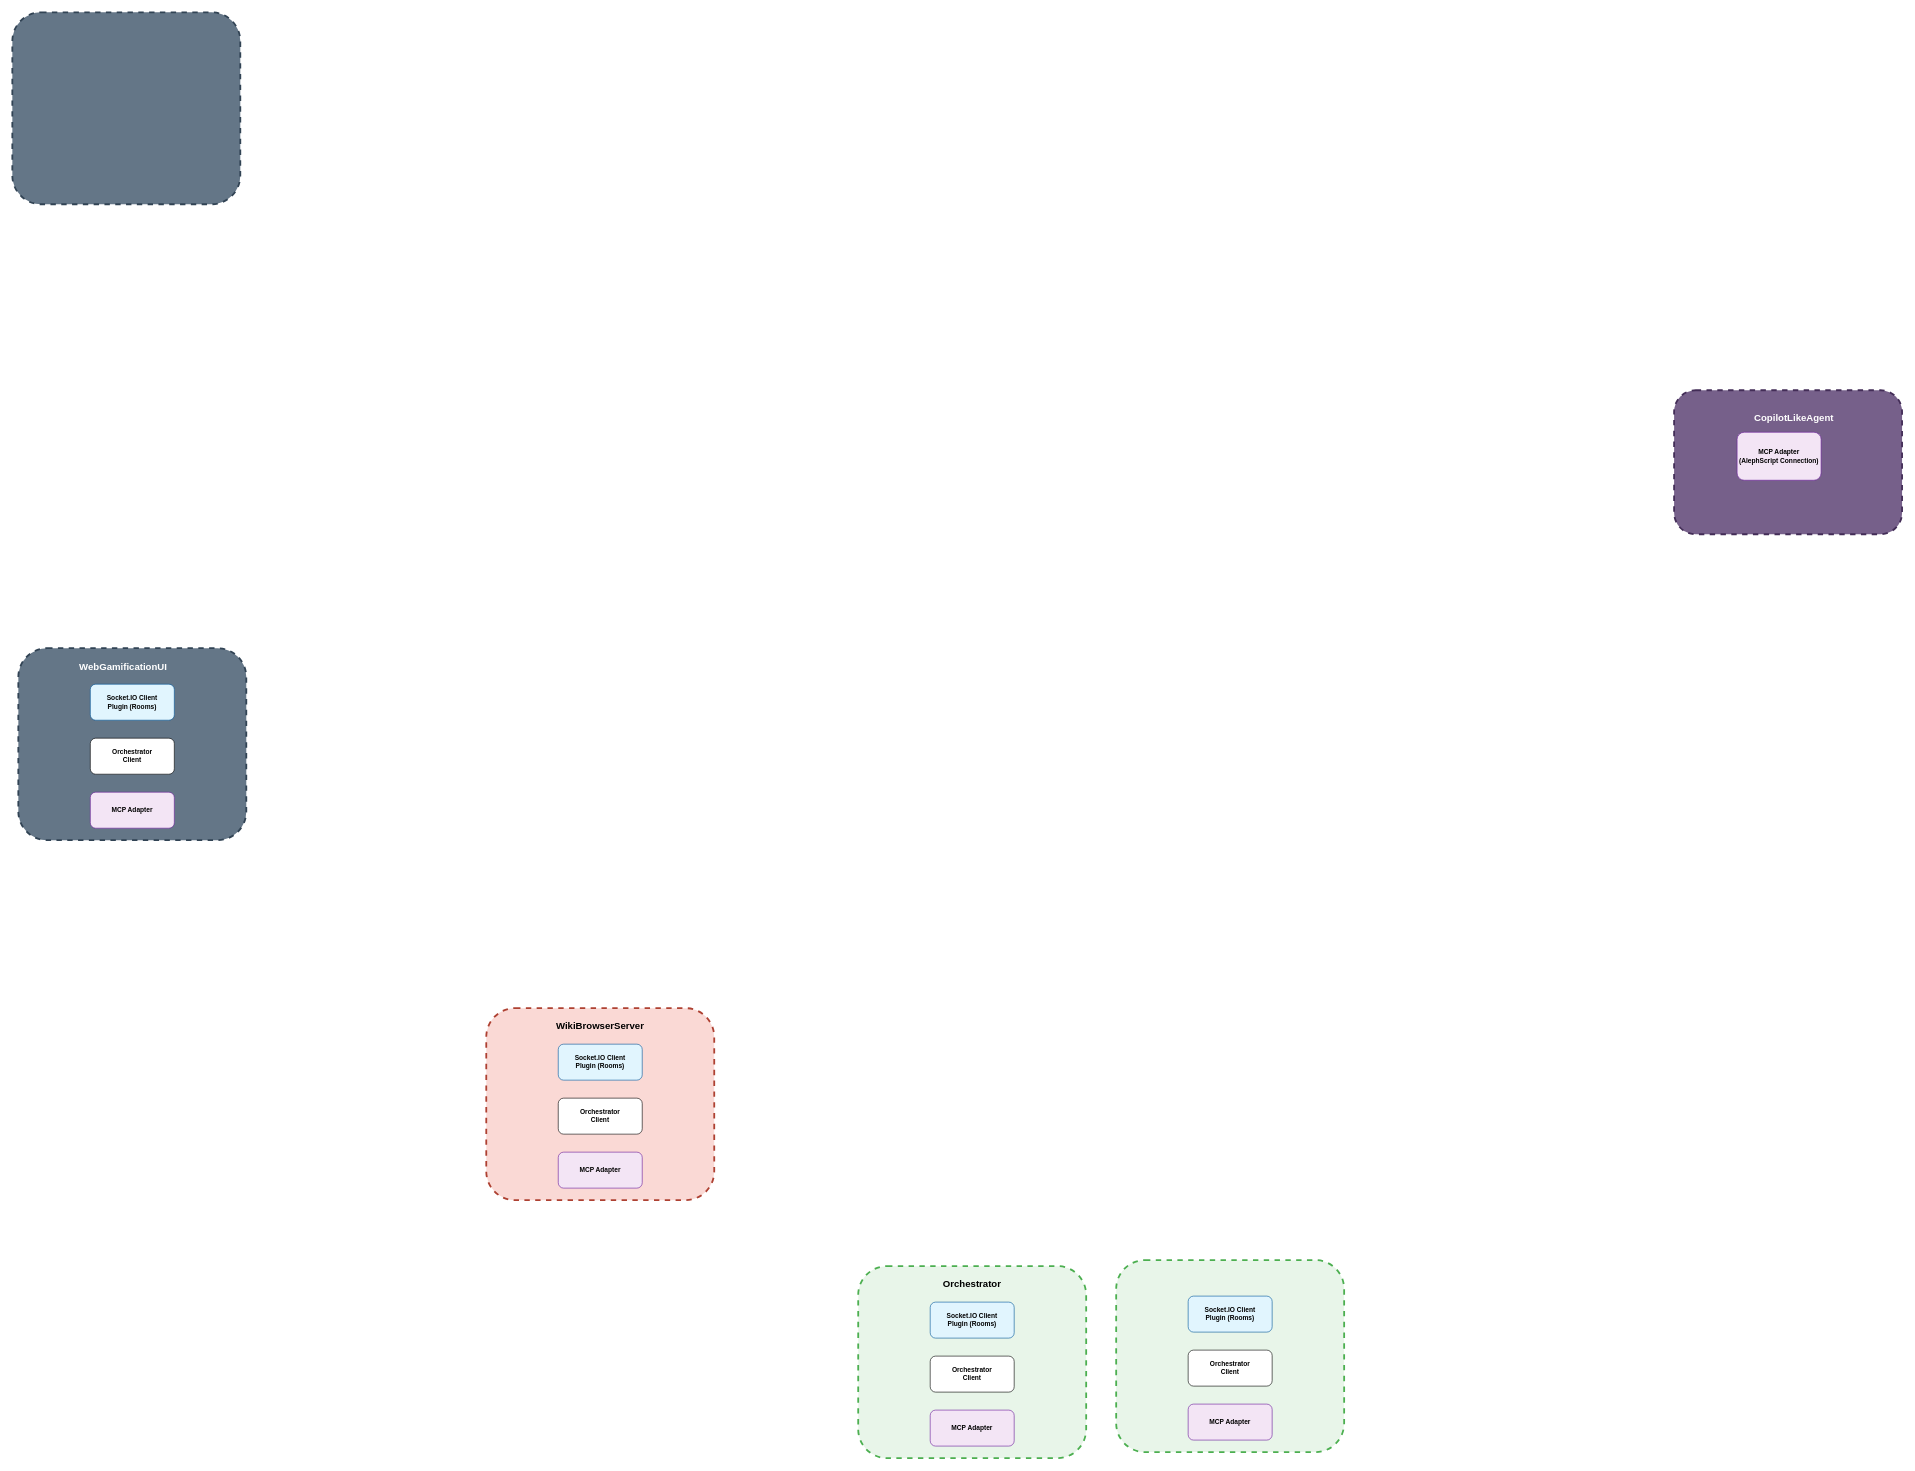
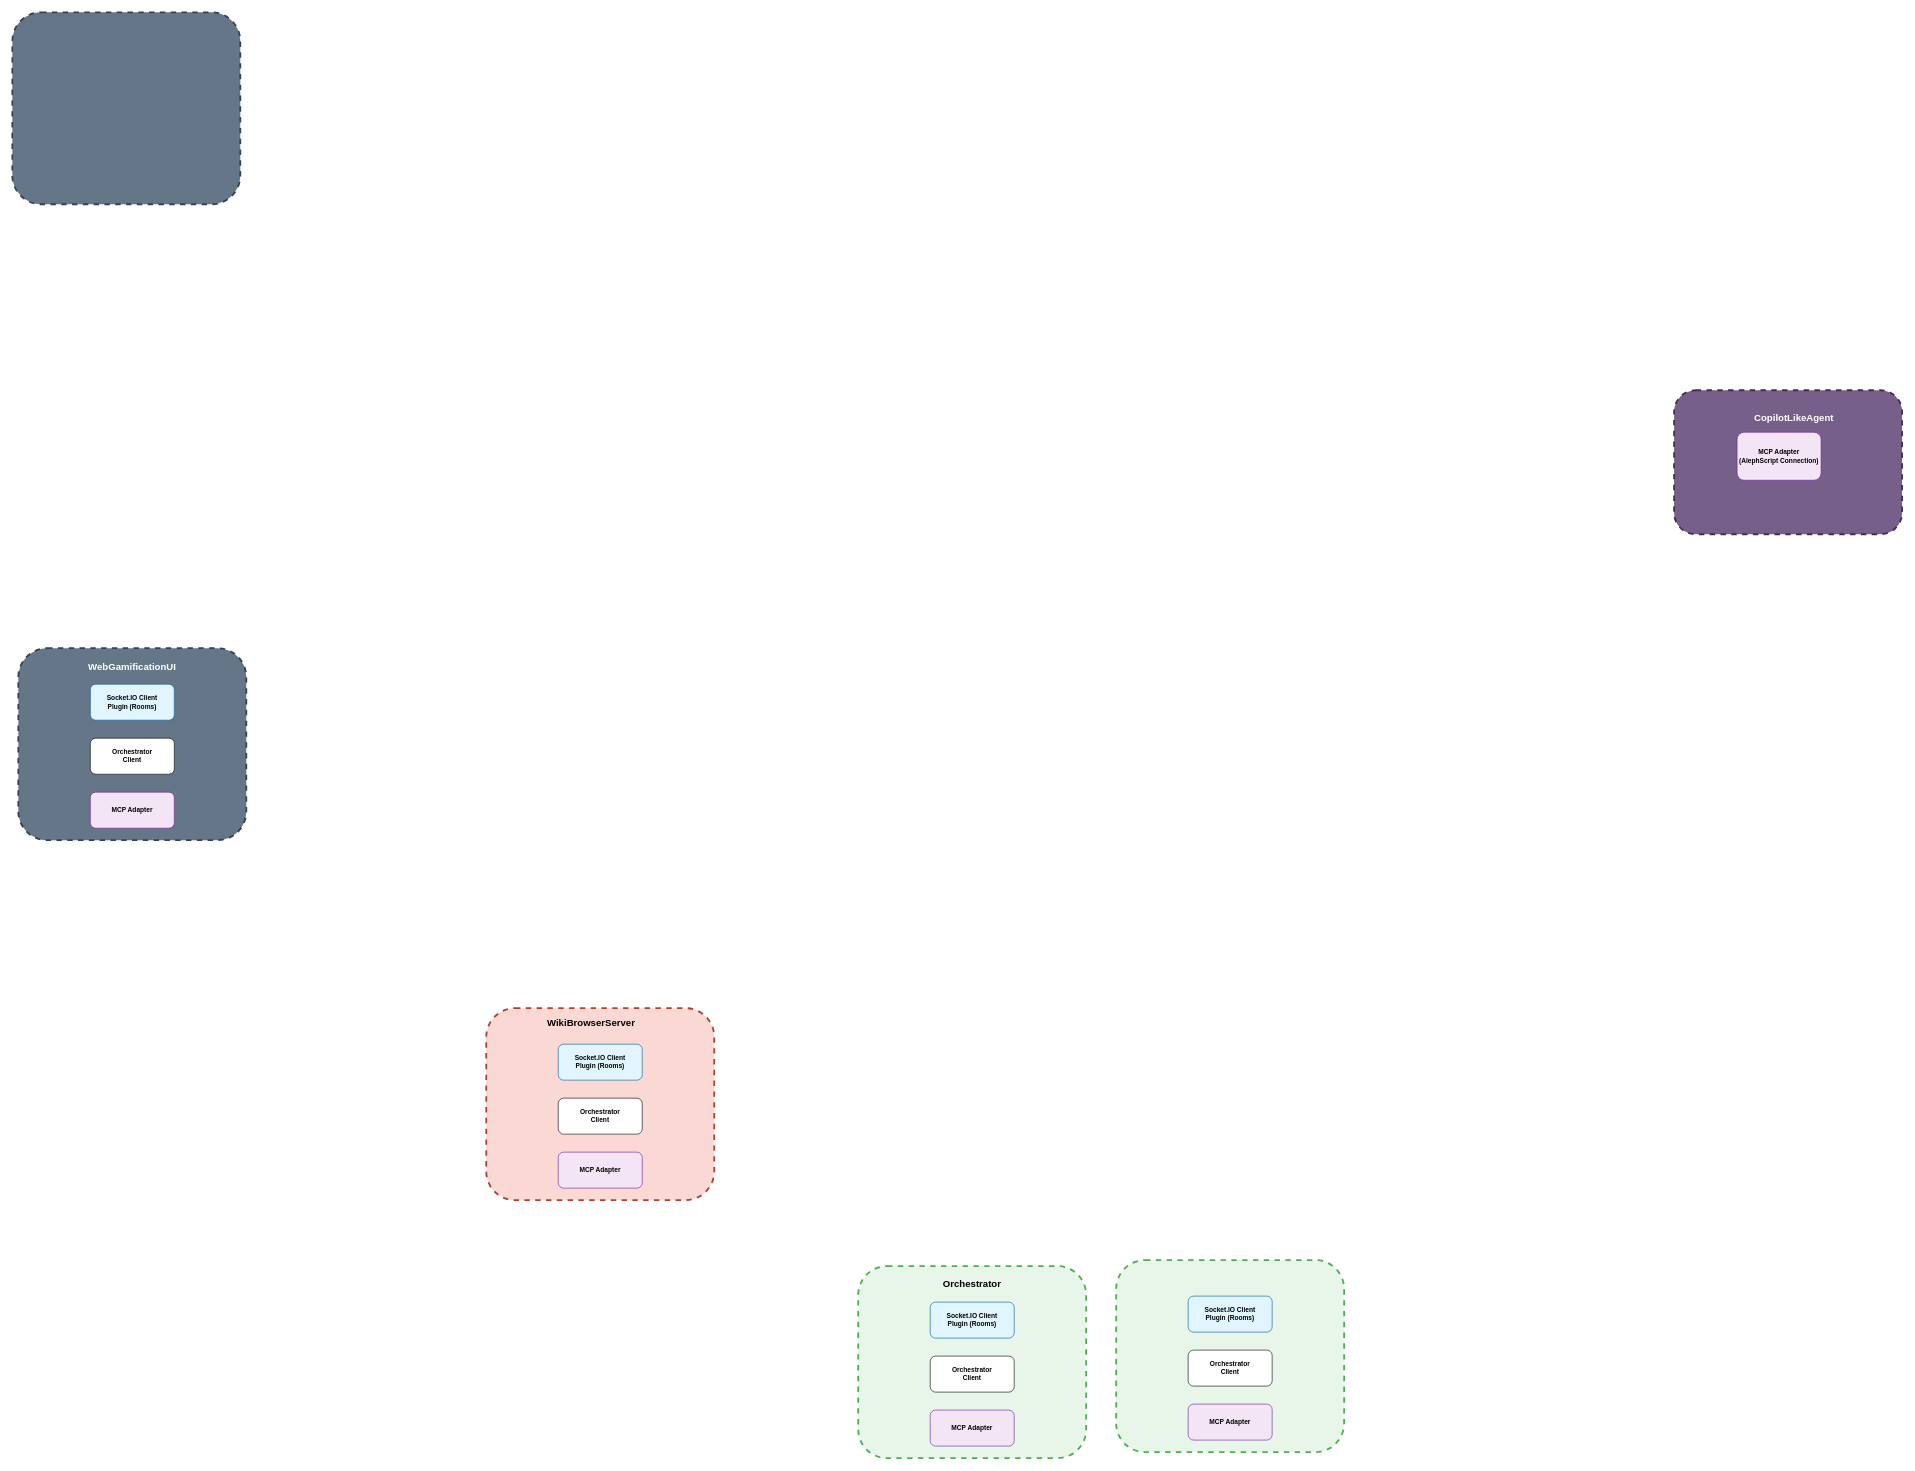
(123, 666) -> (132, 666)
(600, 1026) -> (591, 1023)
